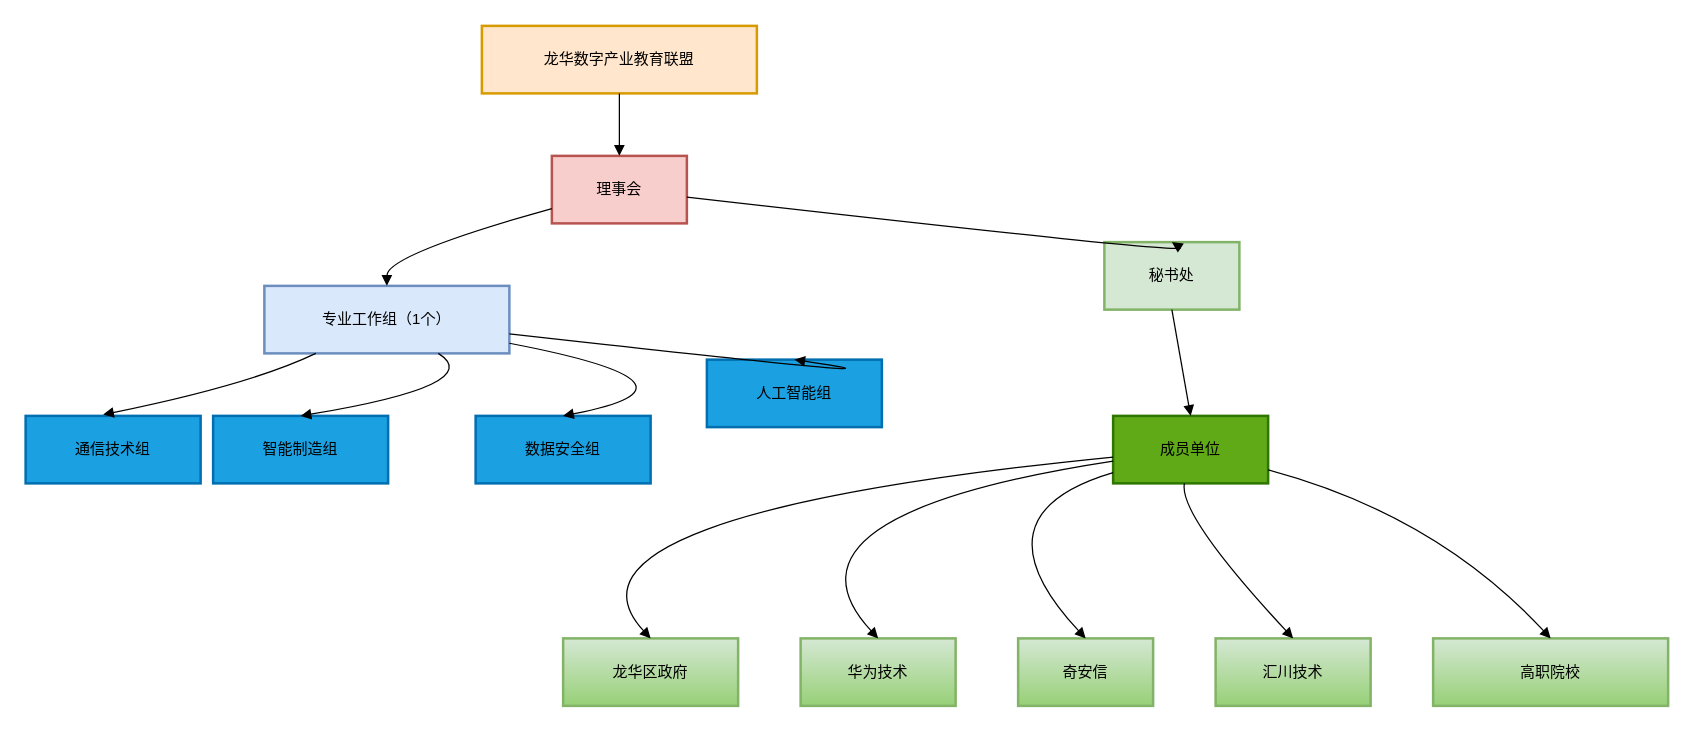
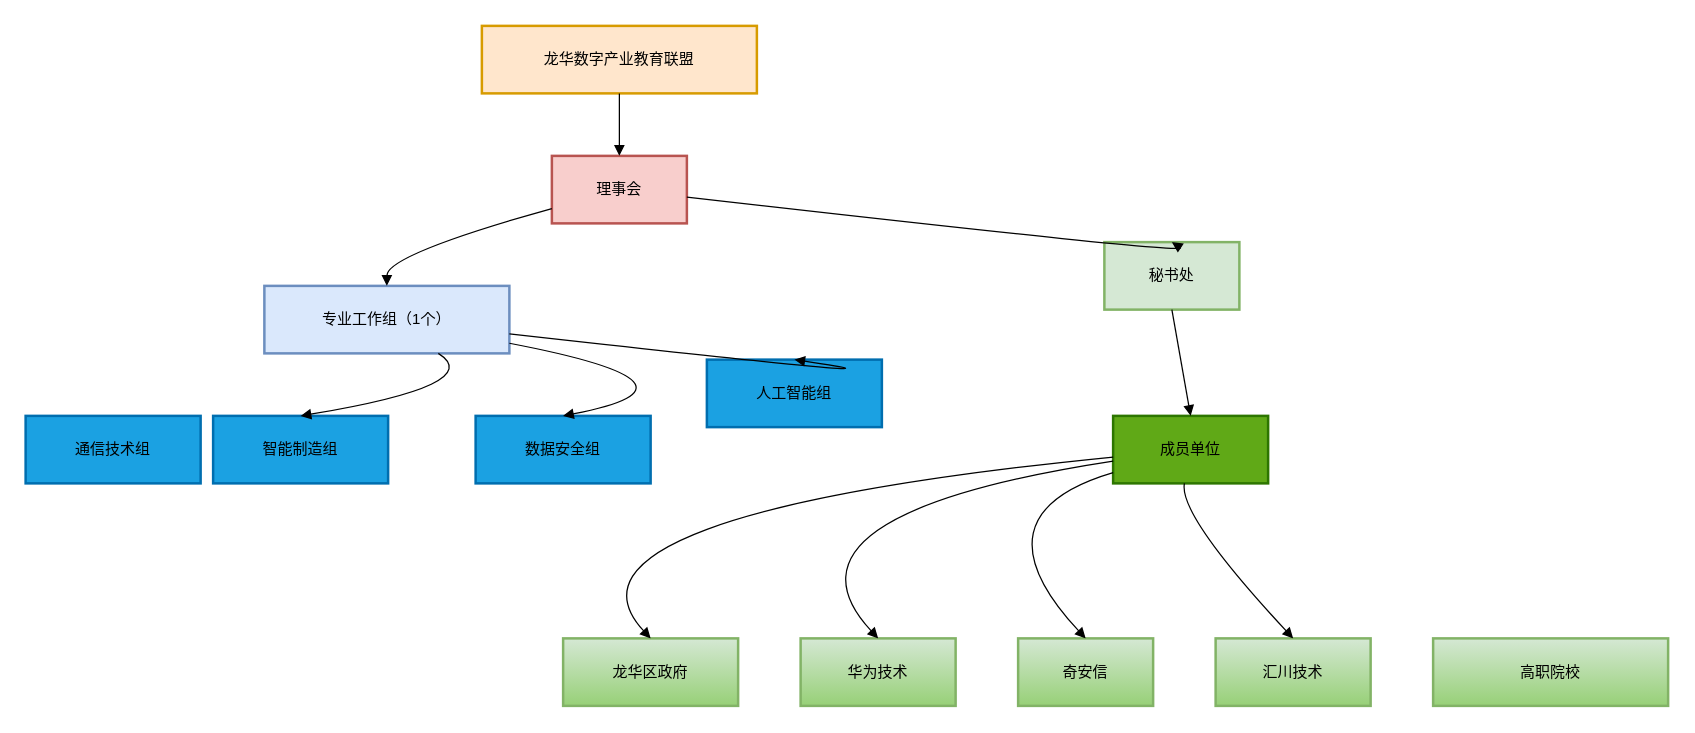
(217, 388) -> none
(1417, 530) -> none
